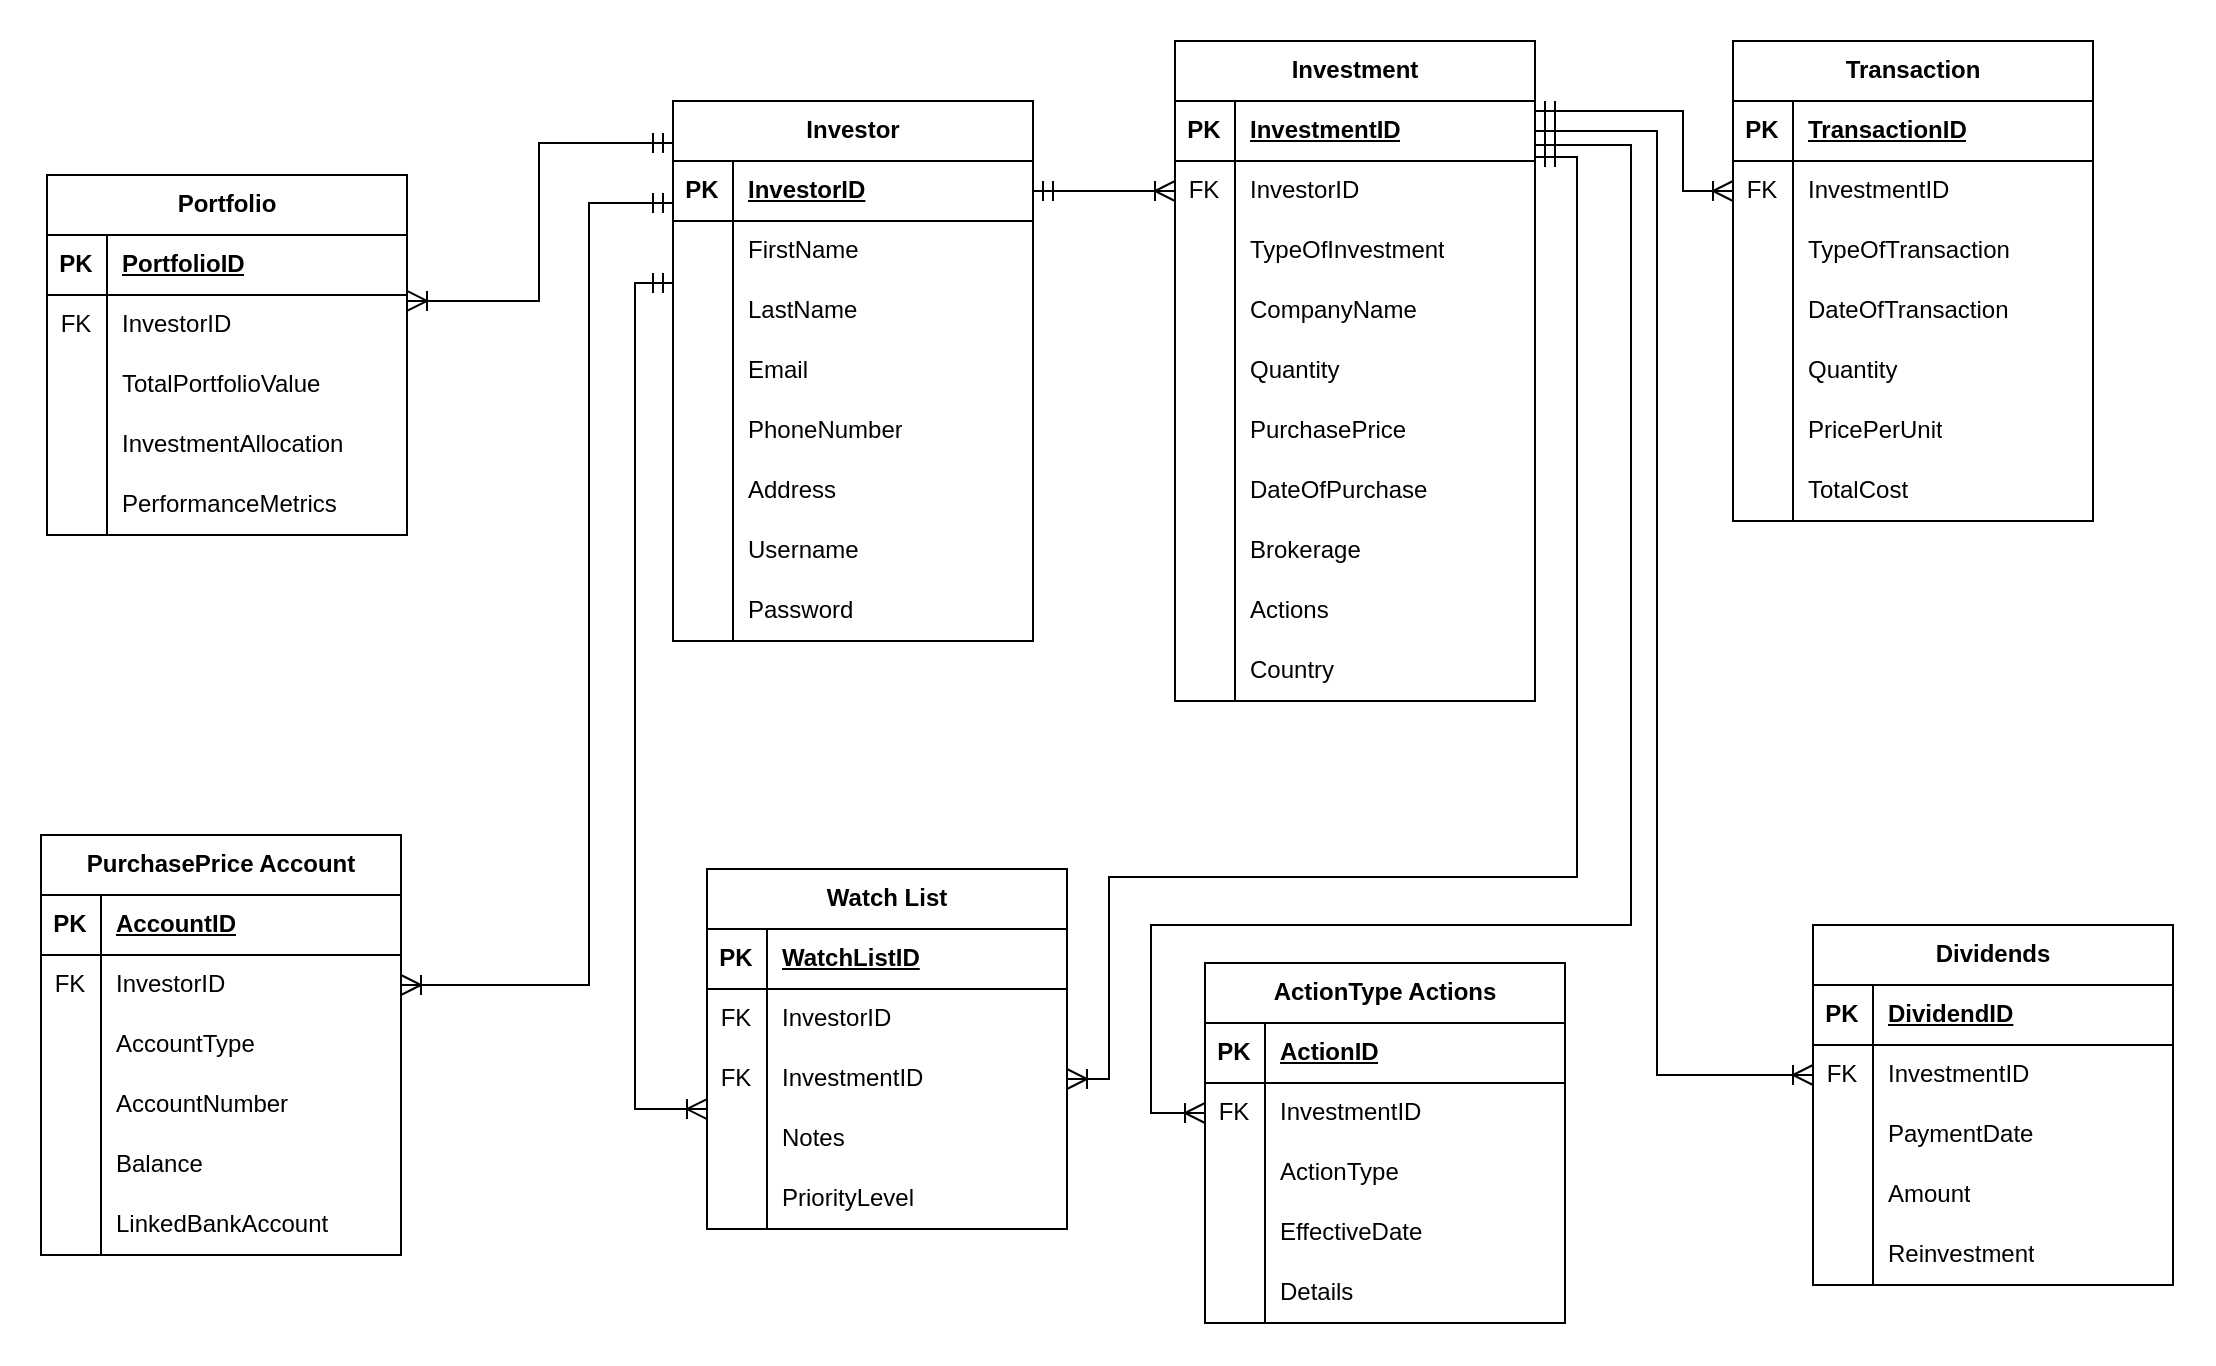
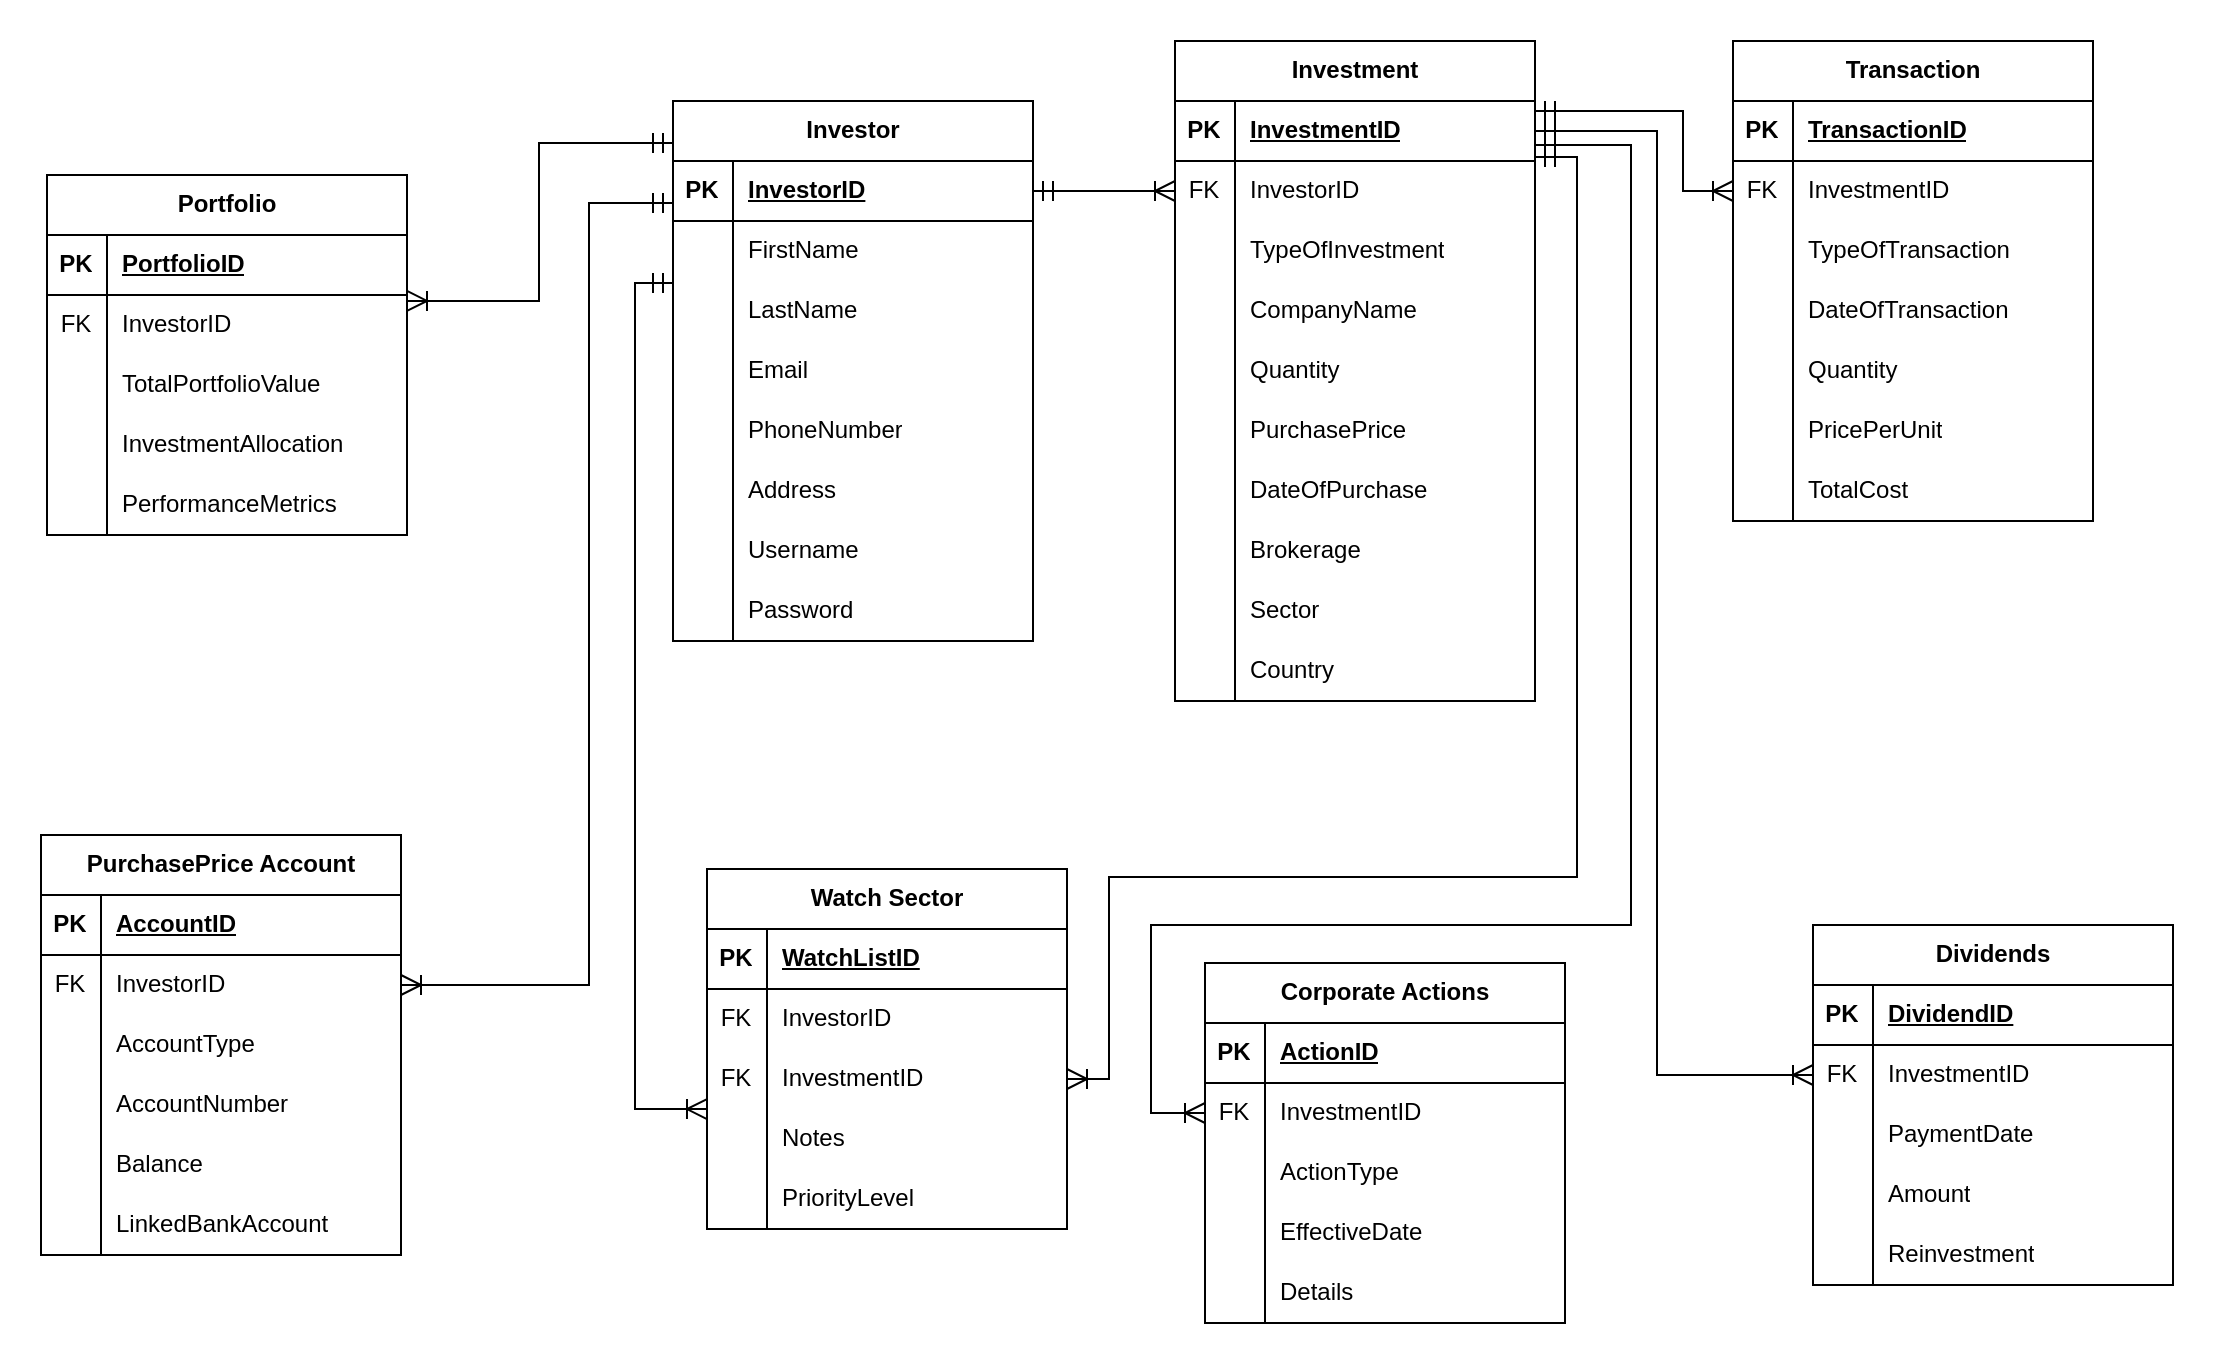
(1295, 611) -> (1291, 611)
(888, 899) -> (888, 899)
(1386, 993) -> (1386, 993)
